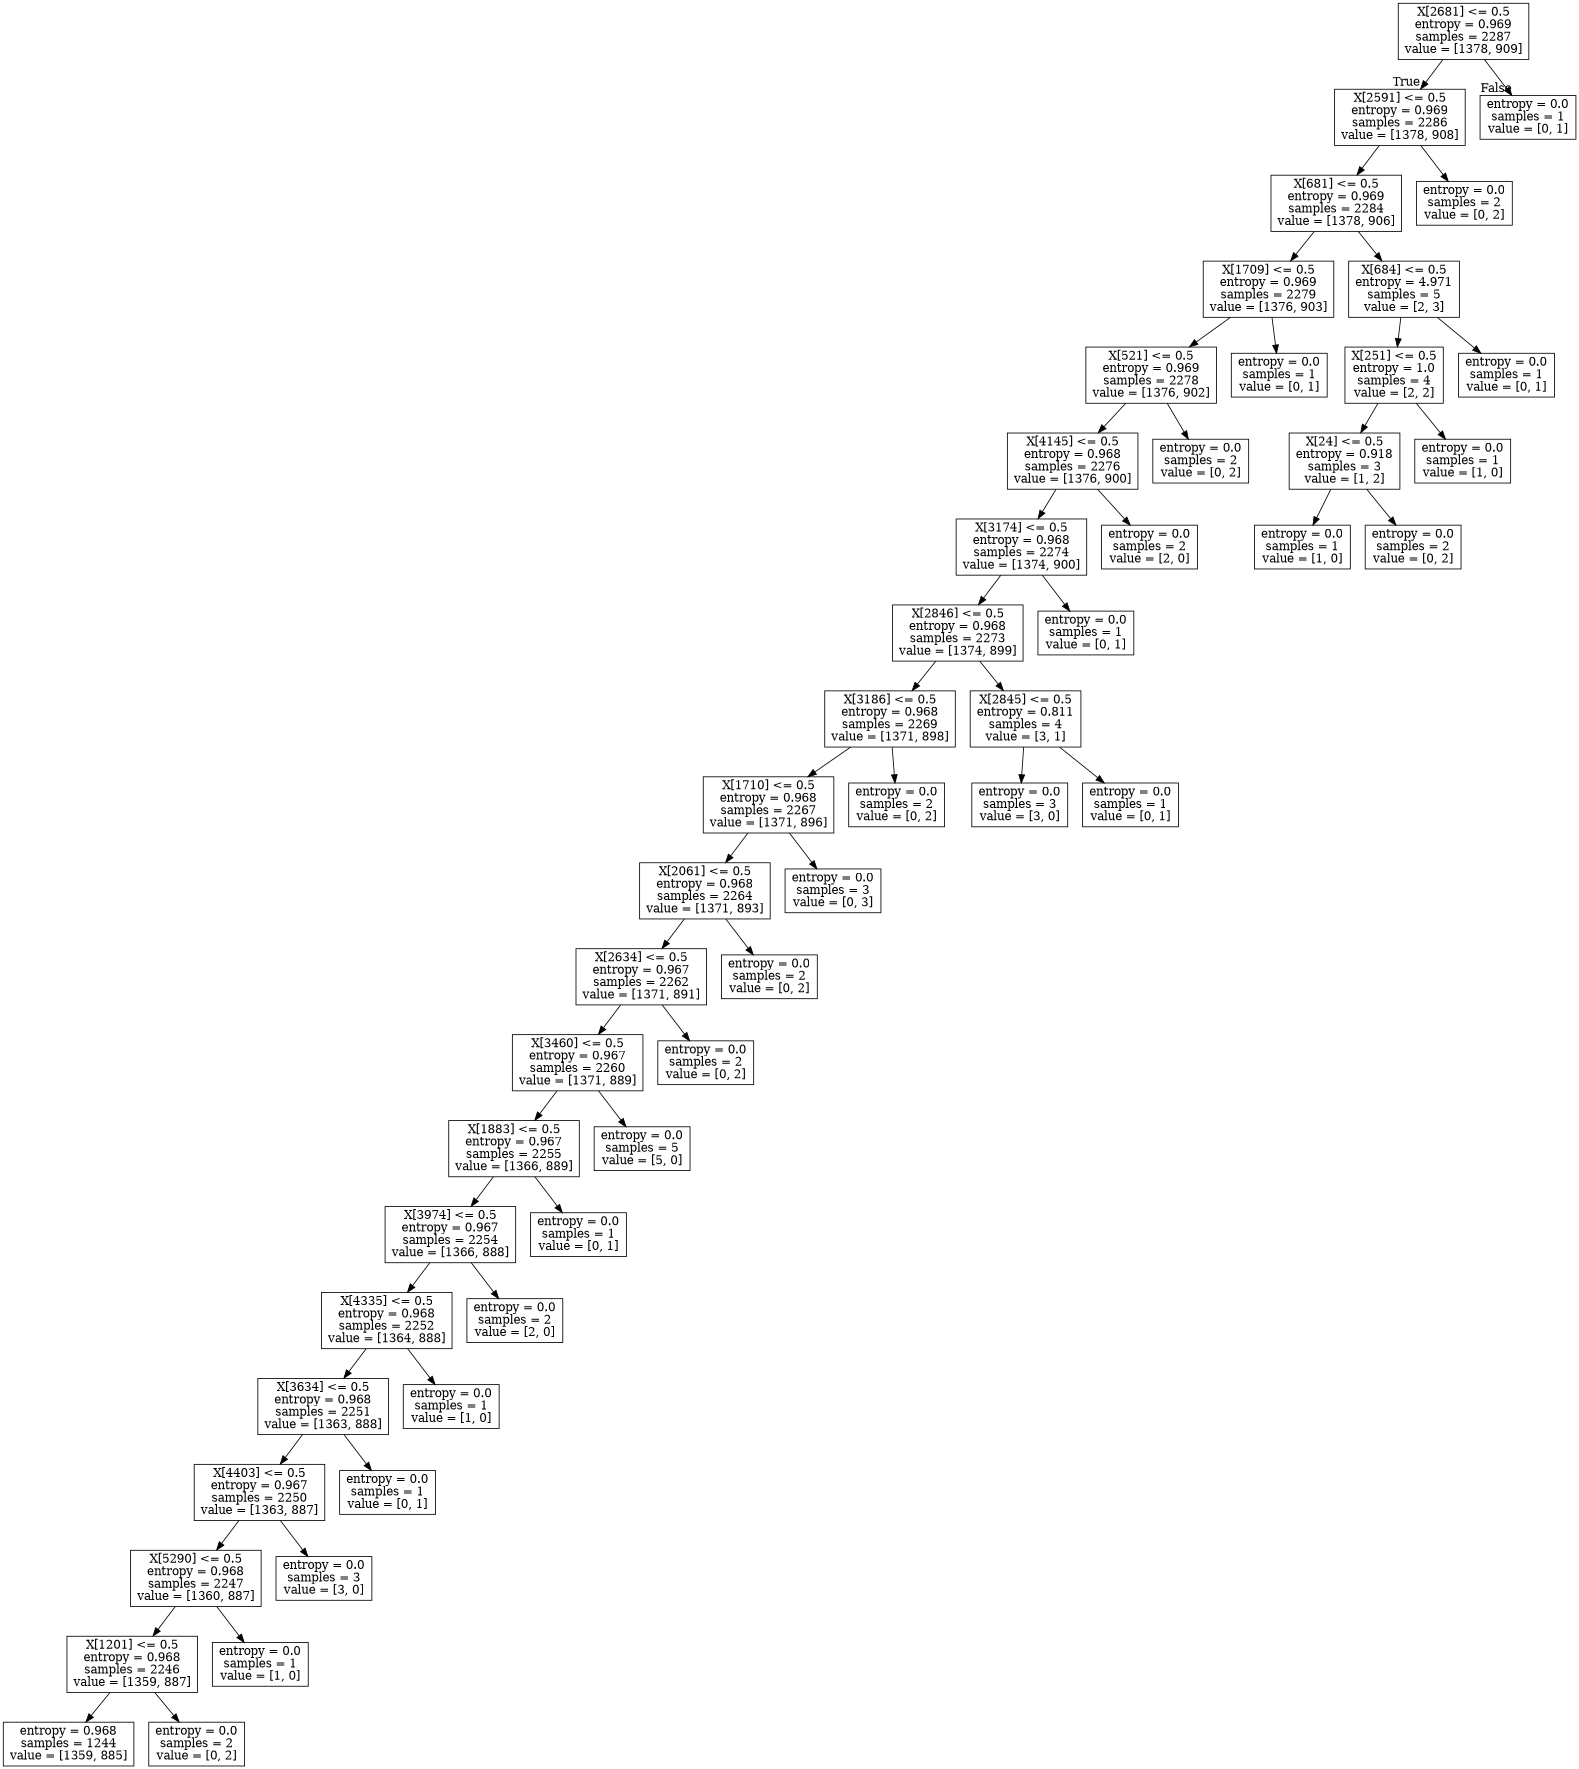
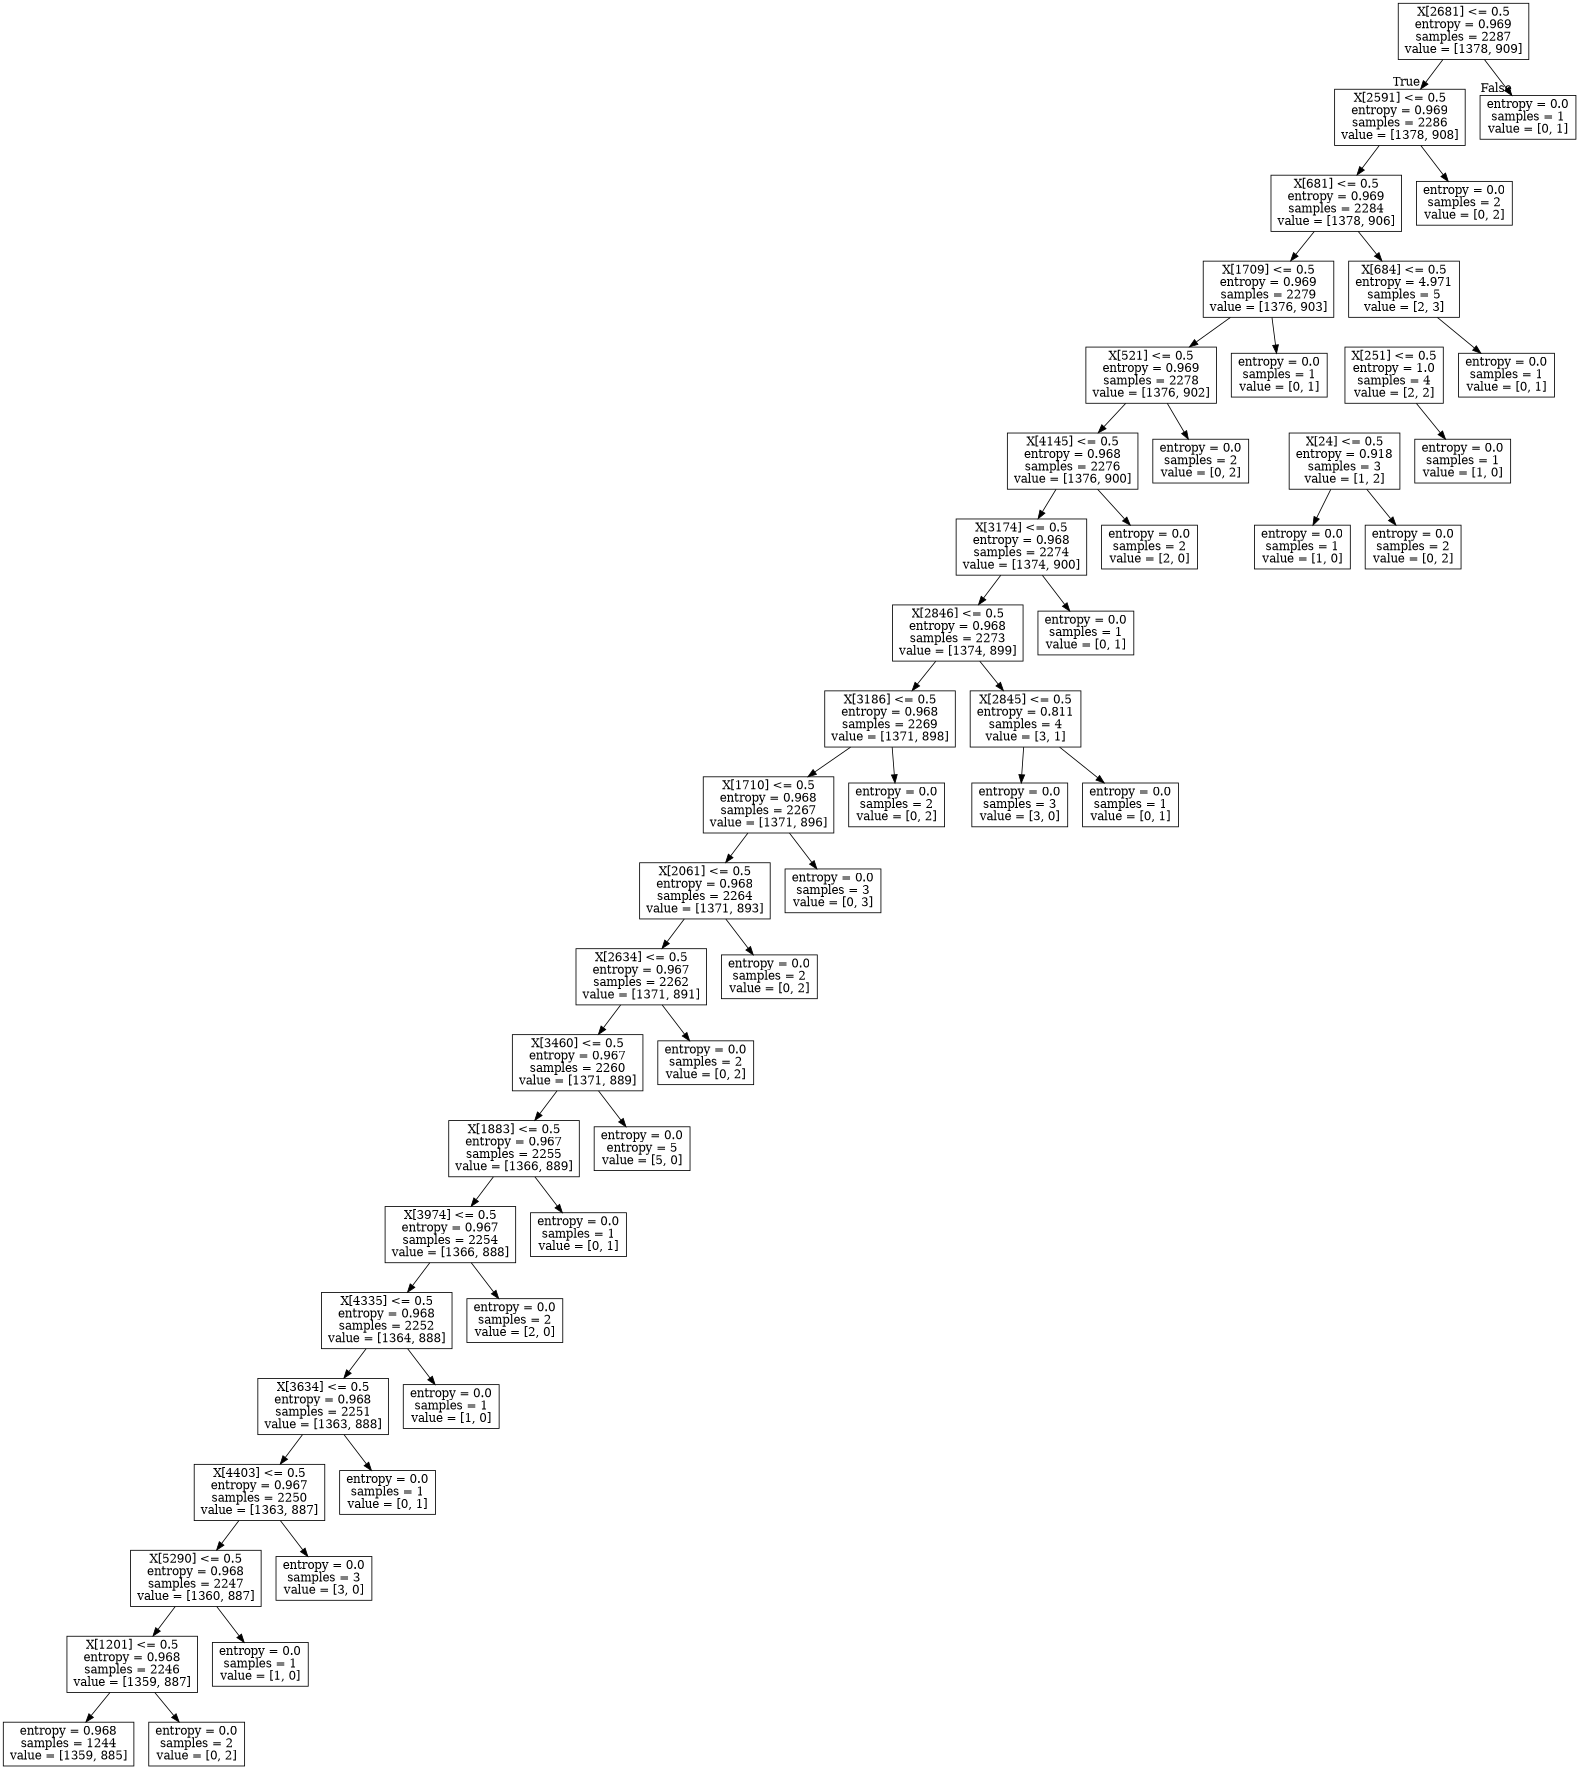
(1400, 328) -> none
(1372, 414) -> none
(642, 1149) -> (642, 1149)
